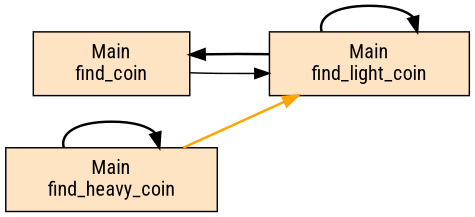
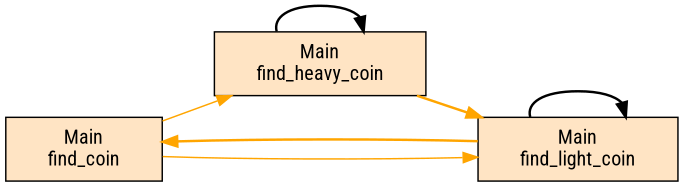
(237, 54) -> (328, 139)
(222, 73) -> (313, 159)
none -> (190, 111)
